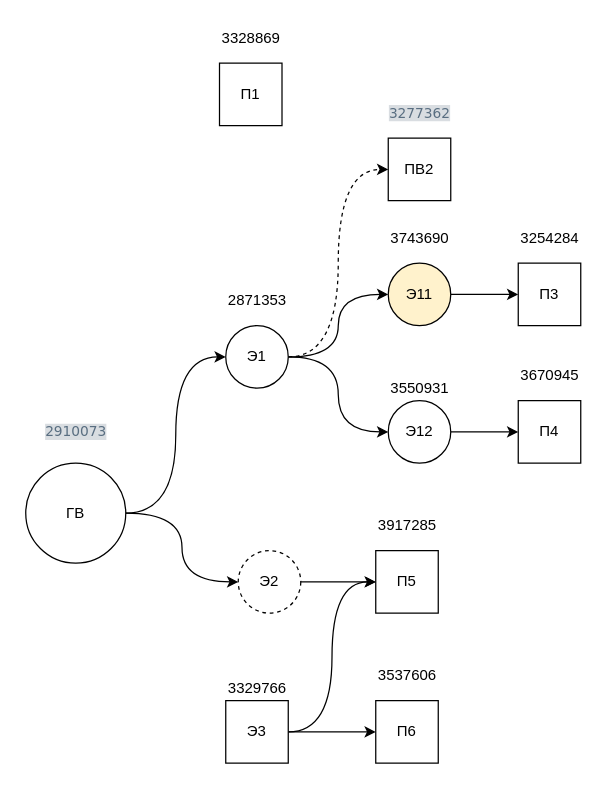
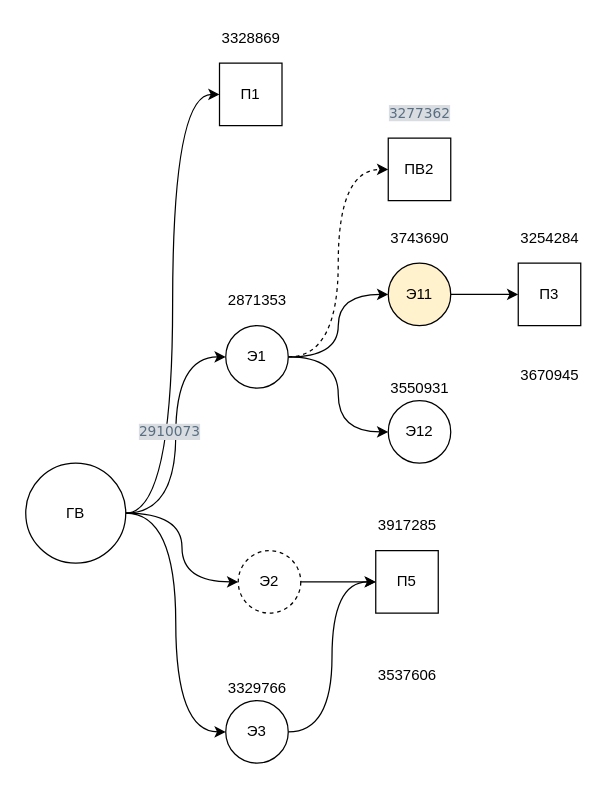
none -> (173, 303)
(76, 432) -> (169, 432)
(481, 432) -> none
(549, 432) -> none
none -> (176, 626)
(257, 732) -> (257, 732)
(334, 732) -> none
(407, 732) -> none
